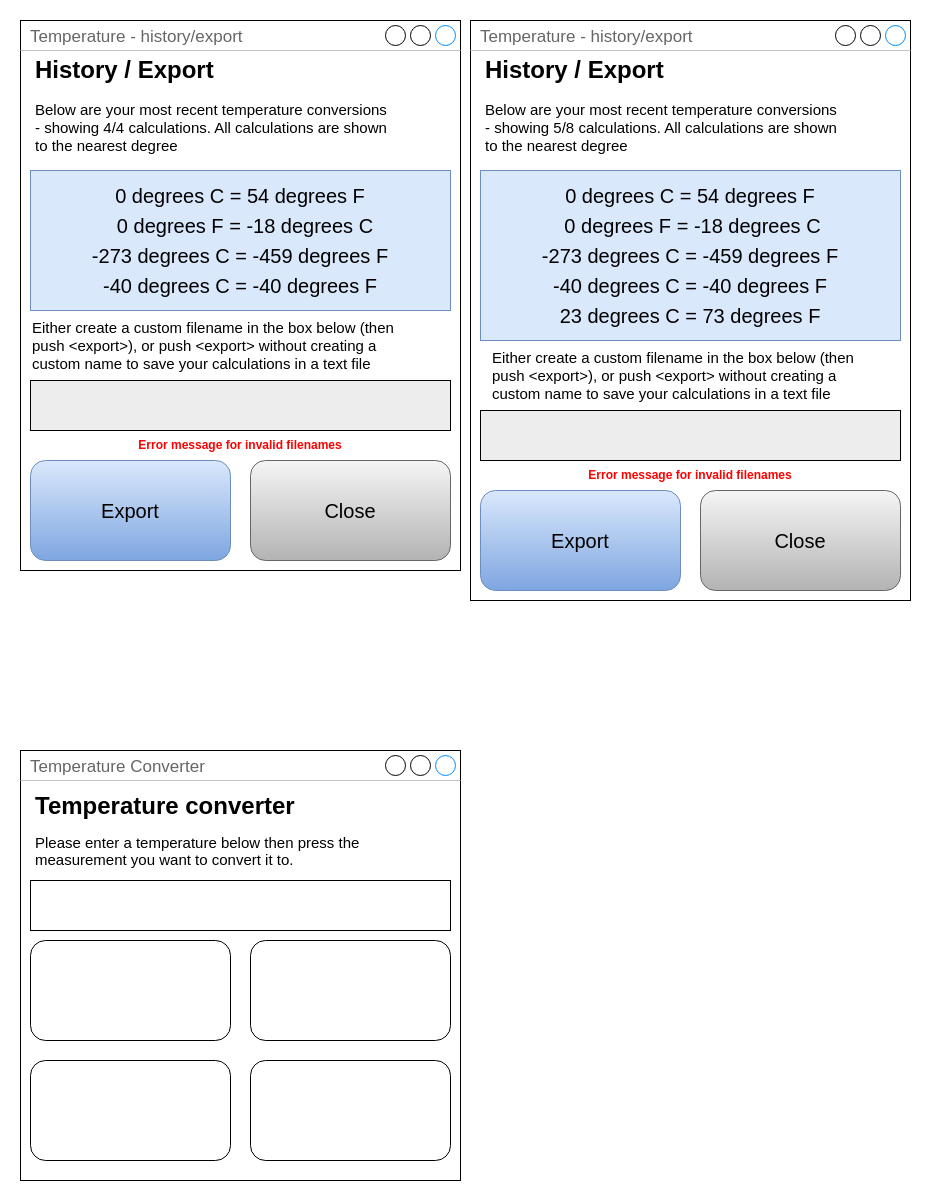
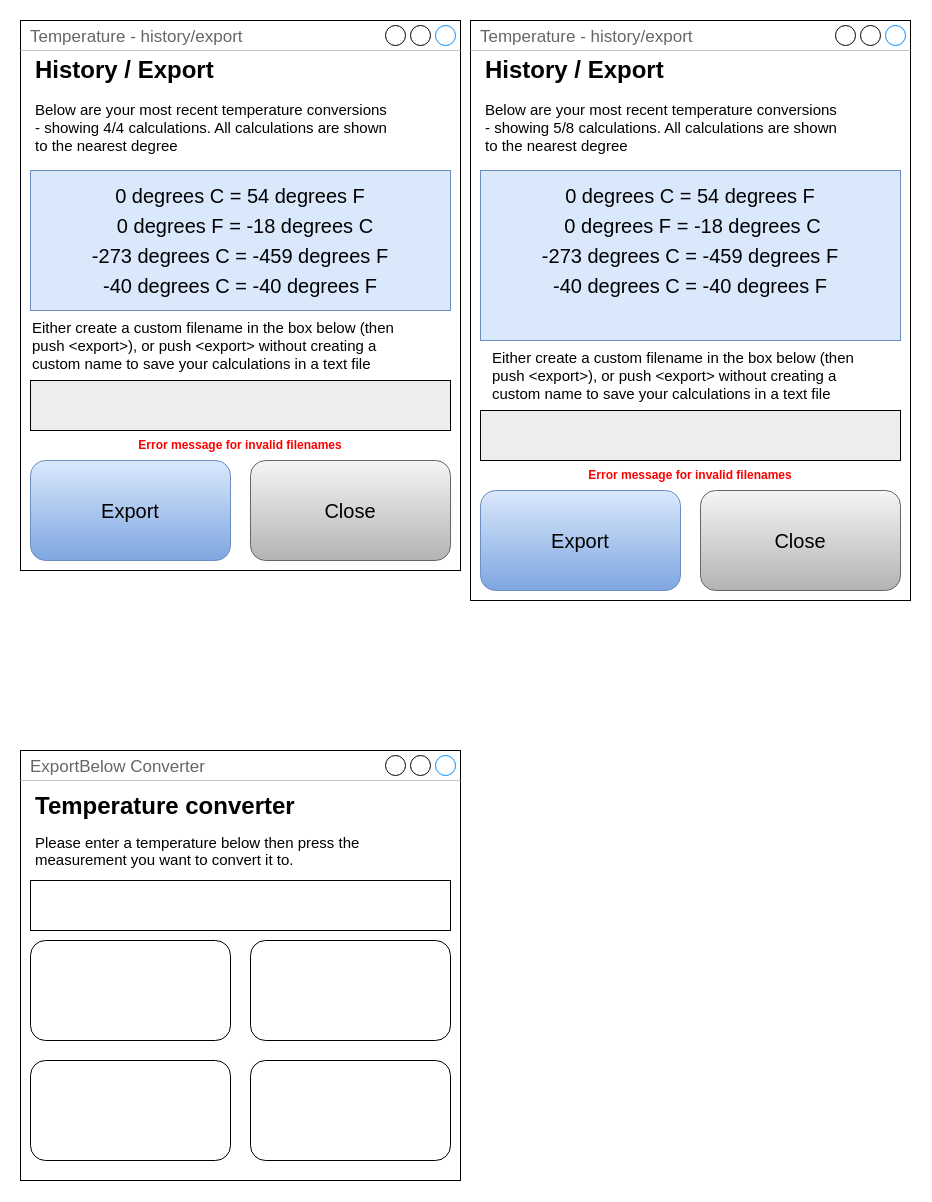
(691, 316) -> none
(128, 768) -> (126, 768)
